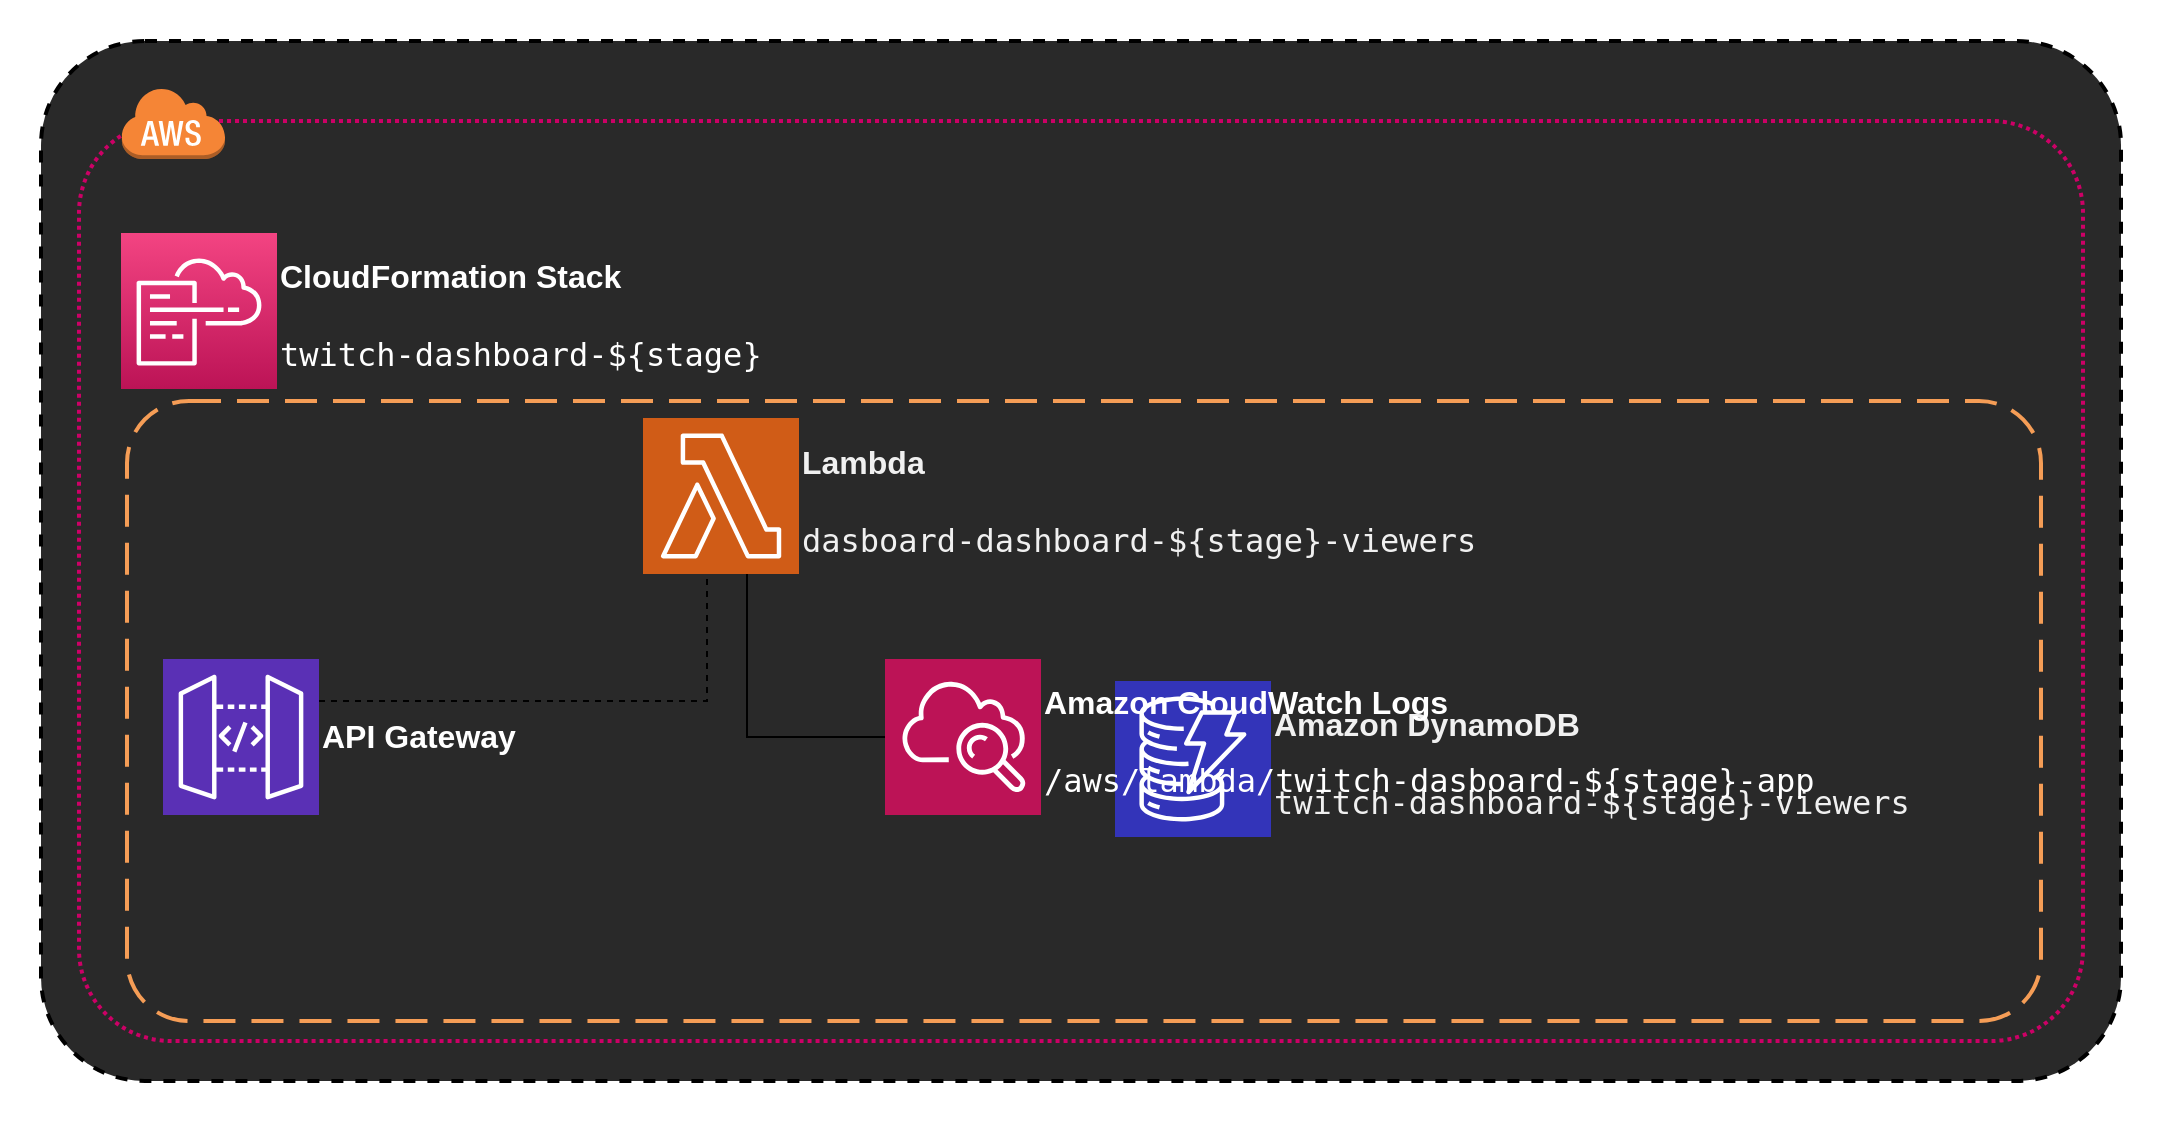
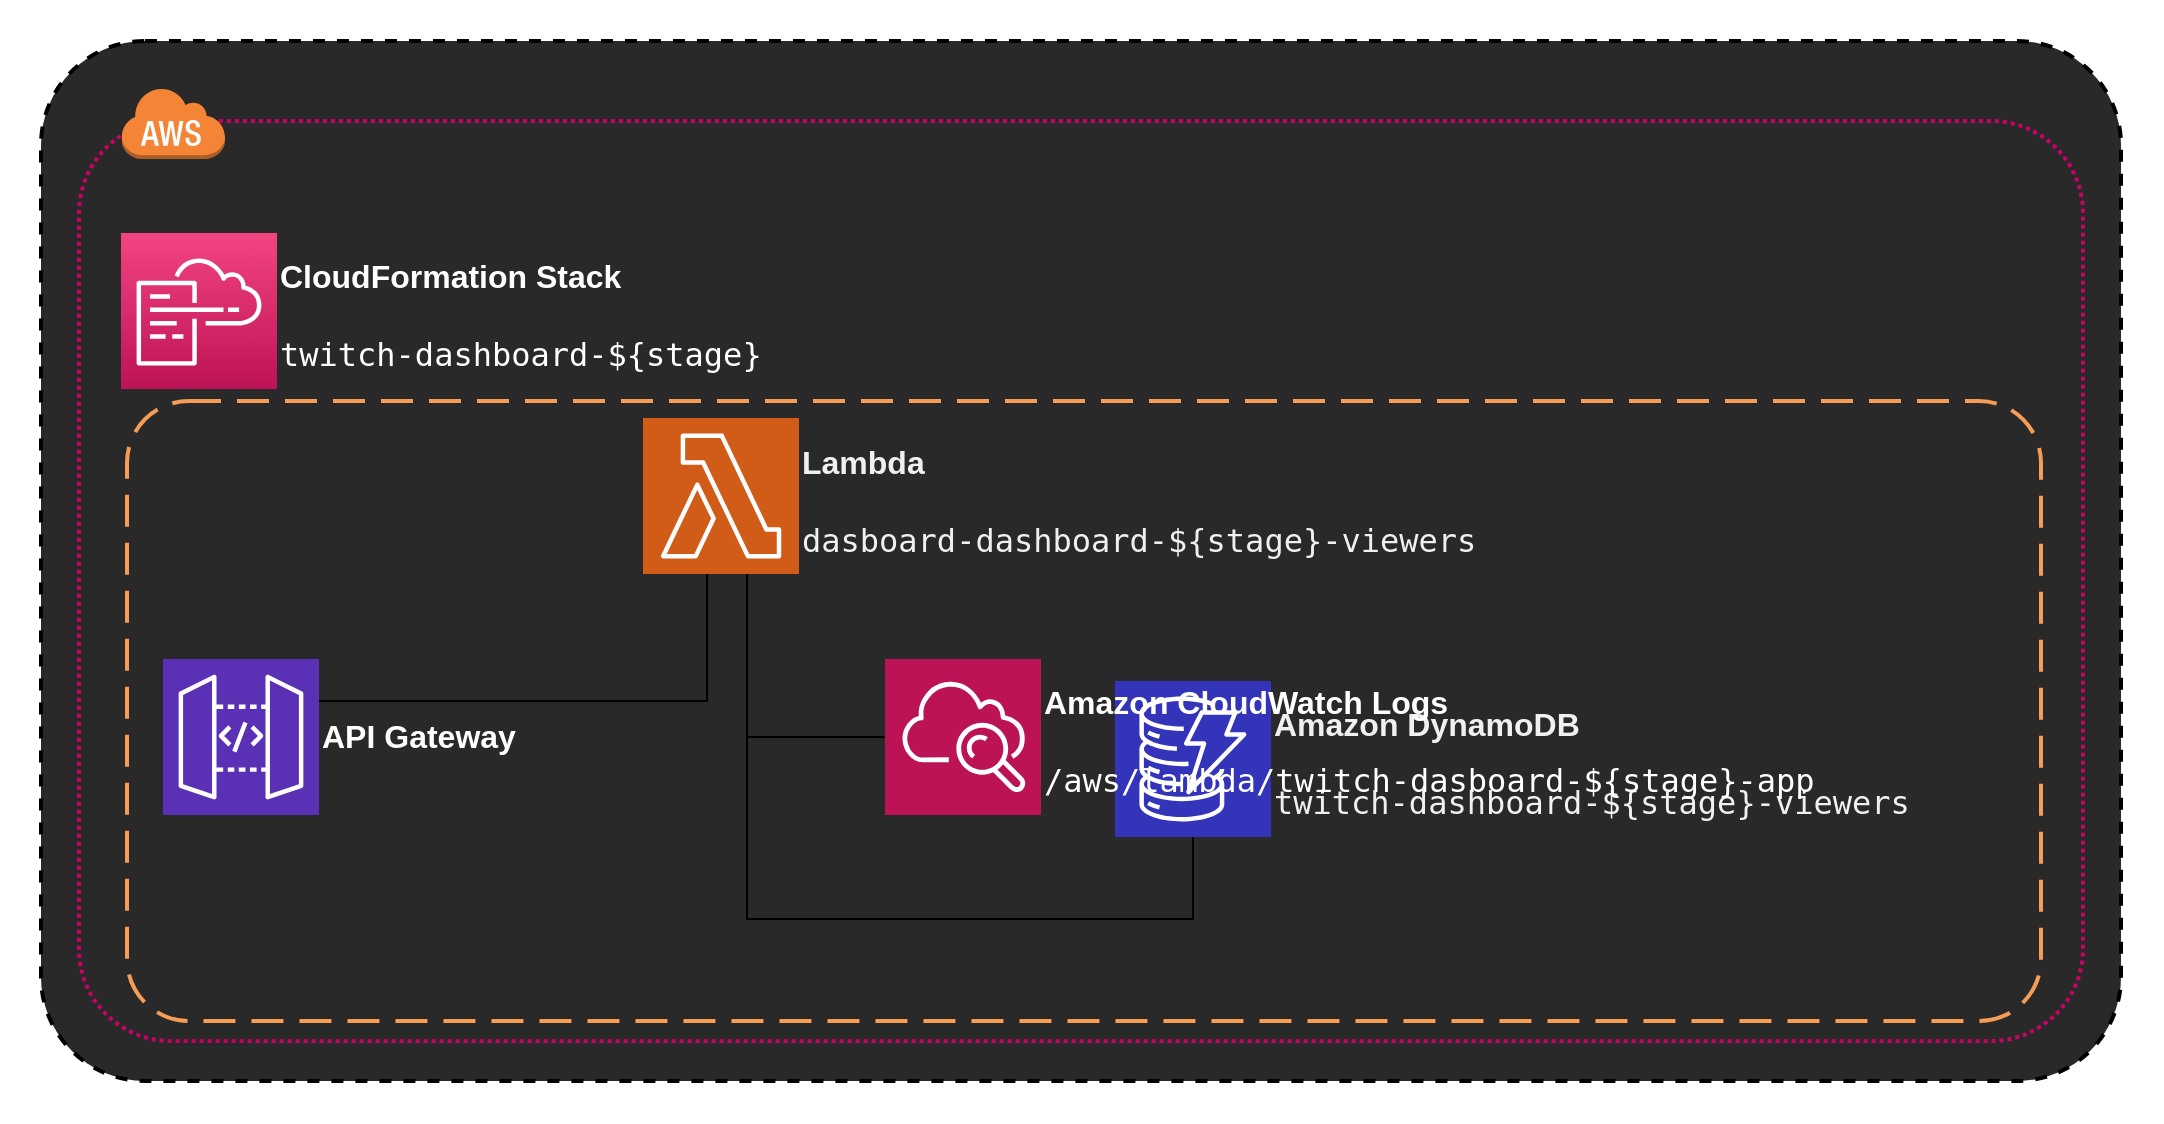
(578, 701) -> (578, 701)
none -> (922, 919)
